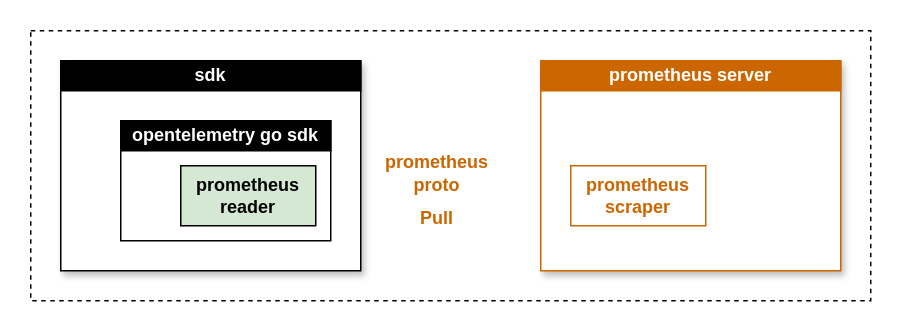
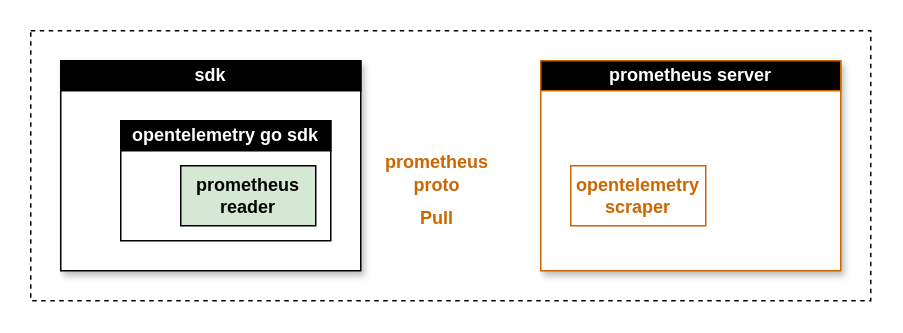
(691, 76) -> (691, 76)
(638, 196) -> (638, 196)
